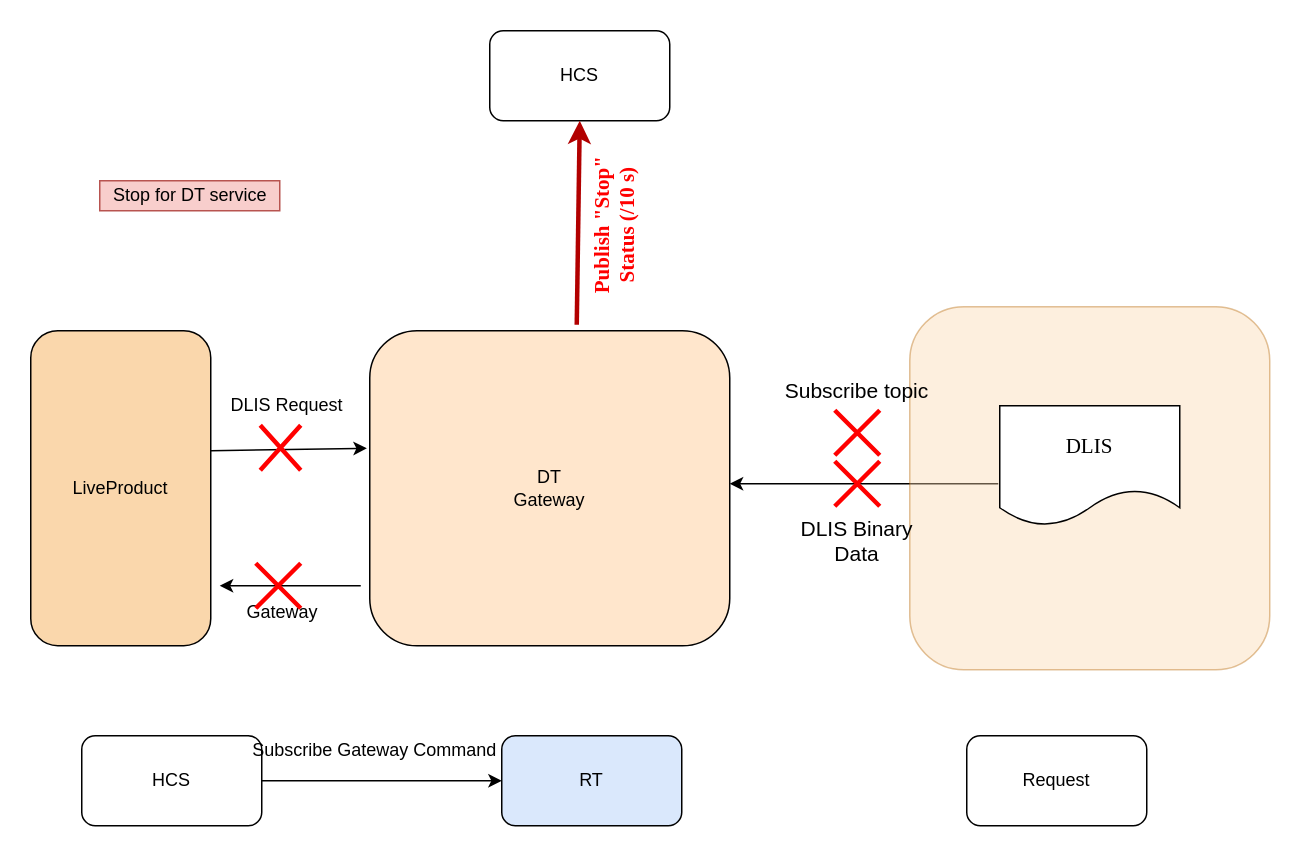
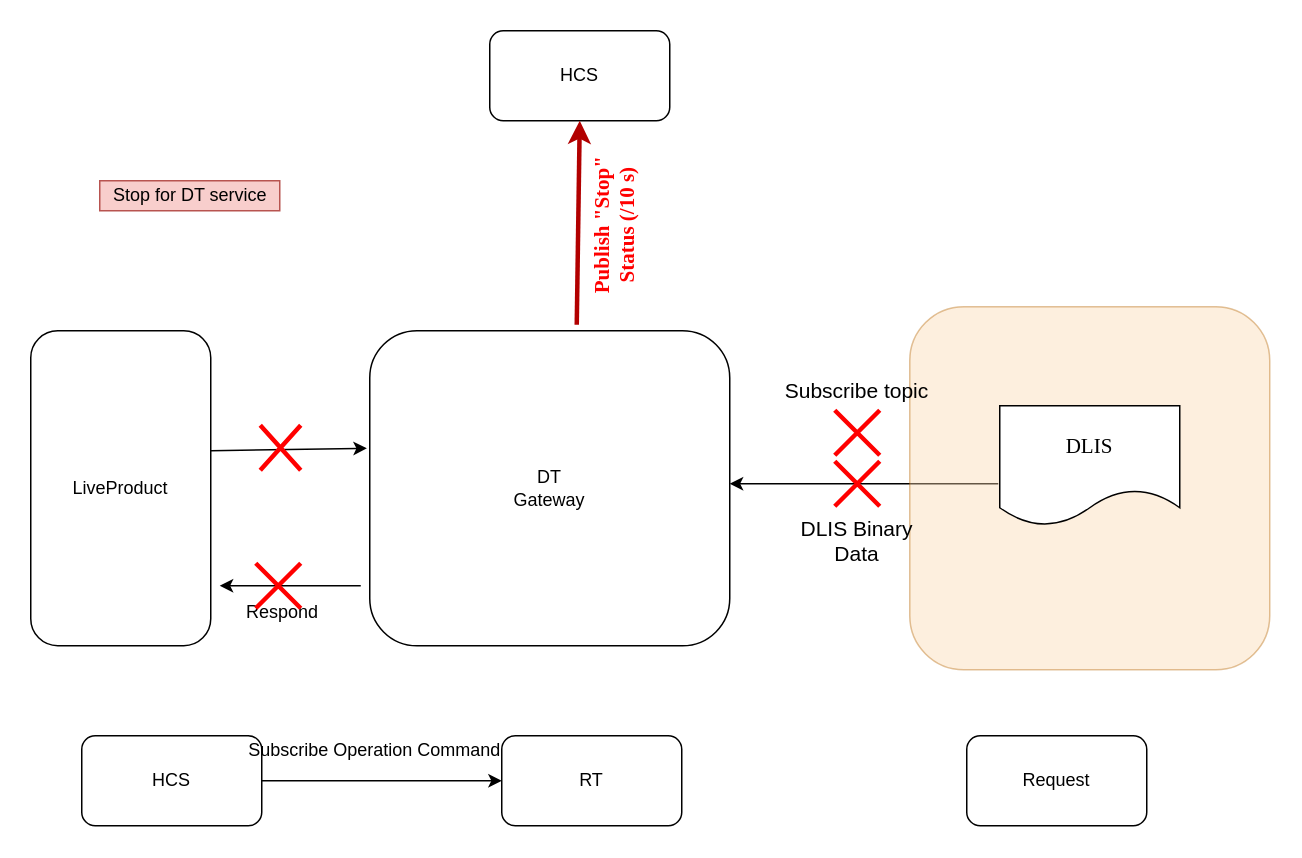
(287, 406) -> none
(121, 488) -> (121, 488)
(550, 488) -> (550, 488)
(283, 613) -> (283, 613)
(375, 751) -> (375, 751)
(592, 781) -> (592, 781)
